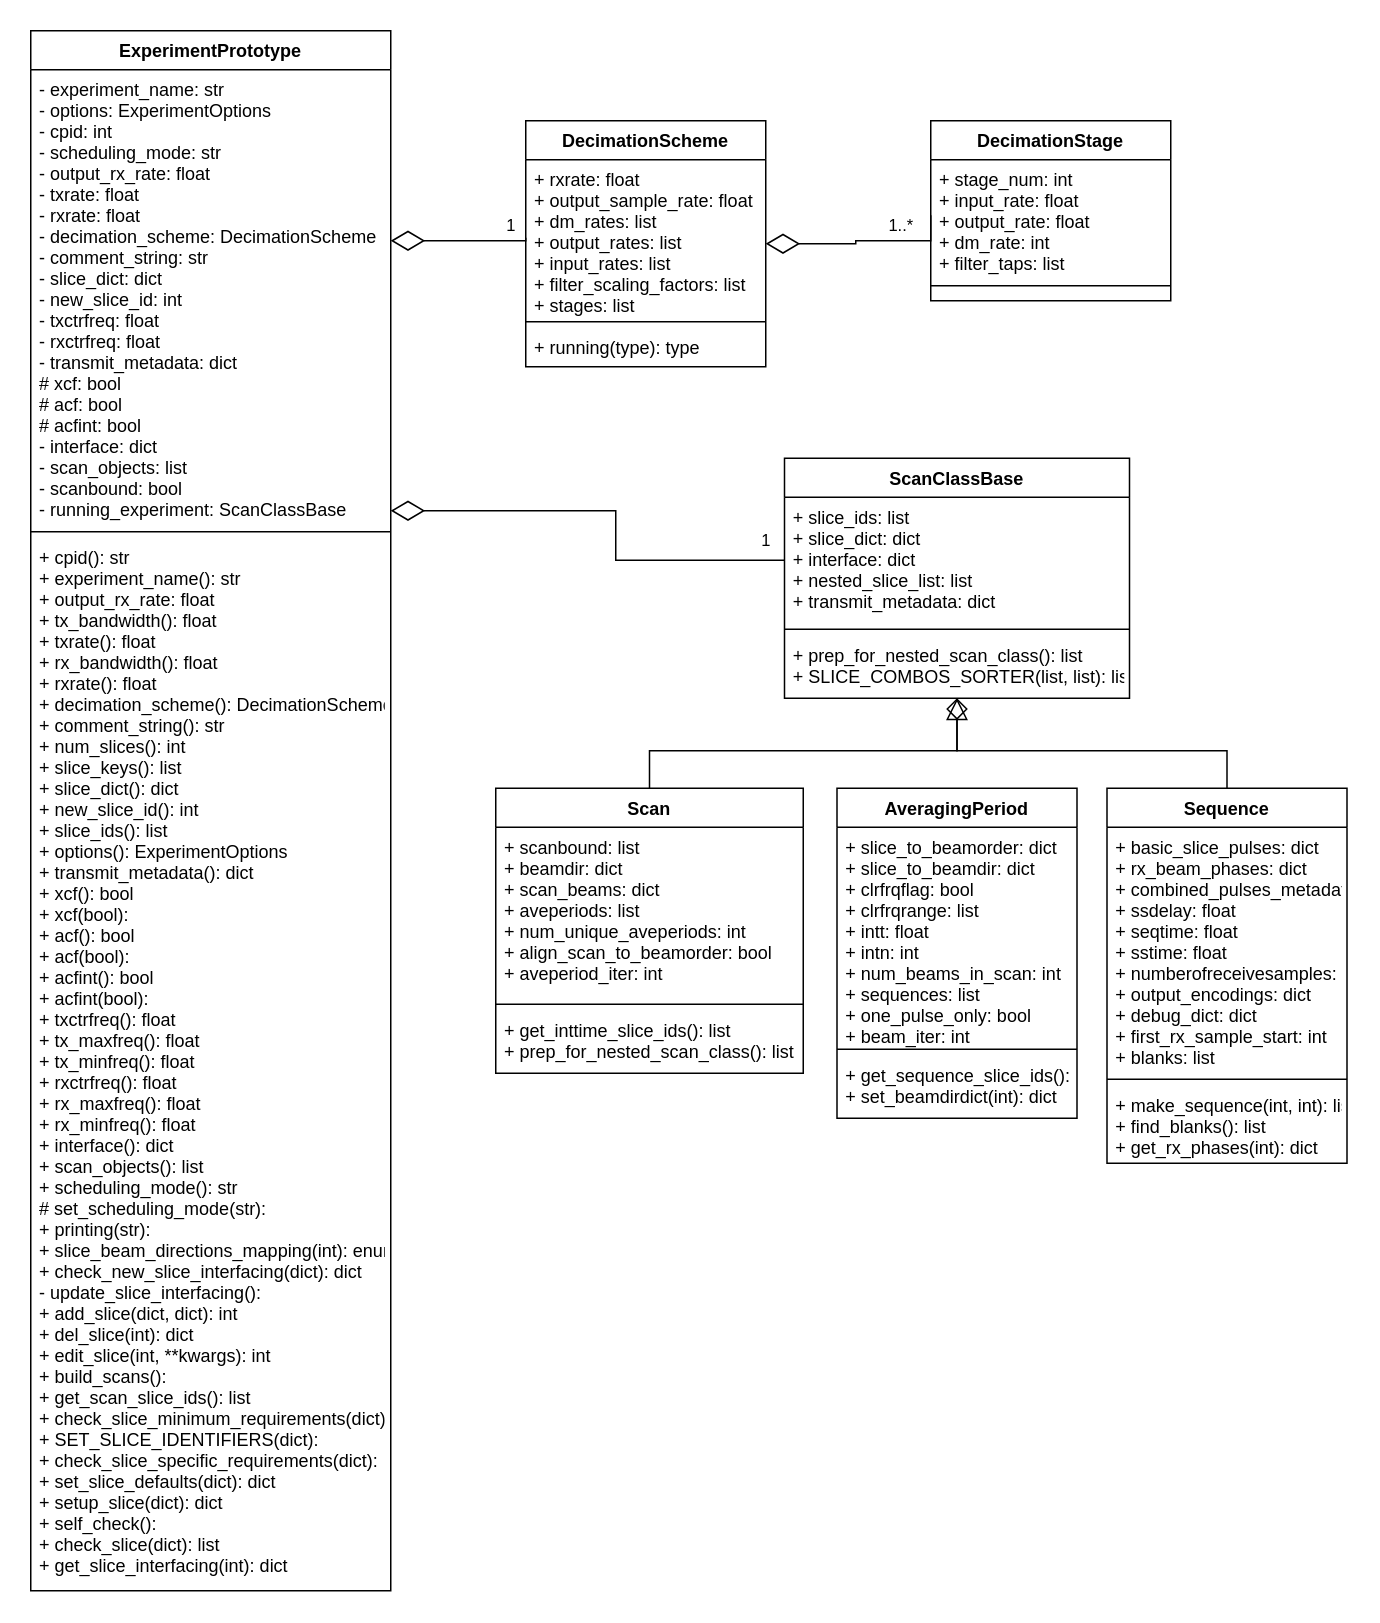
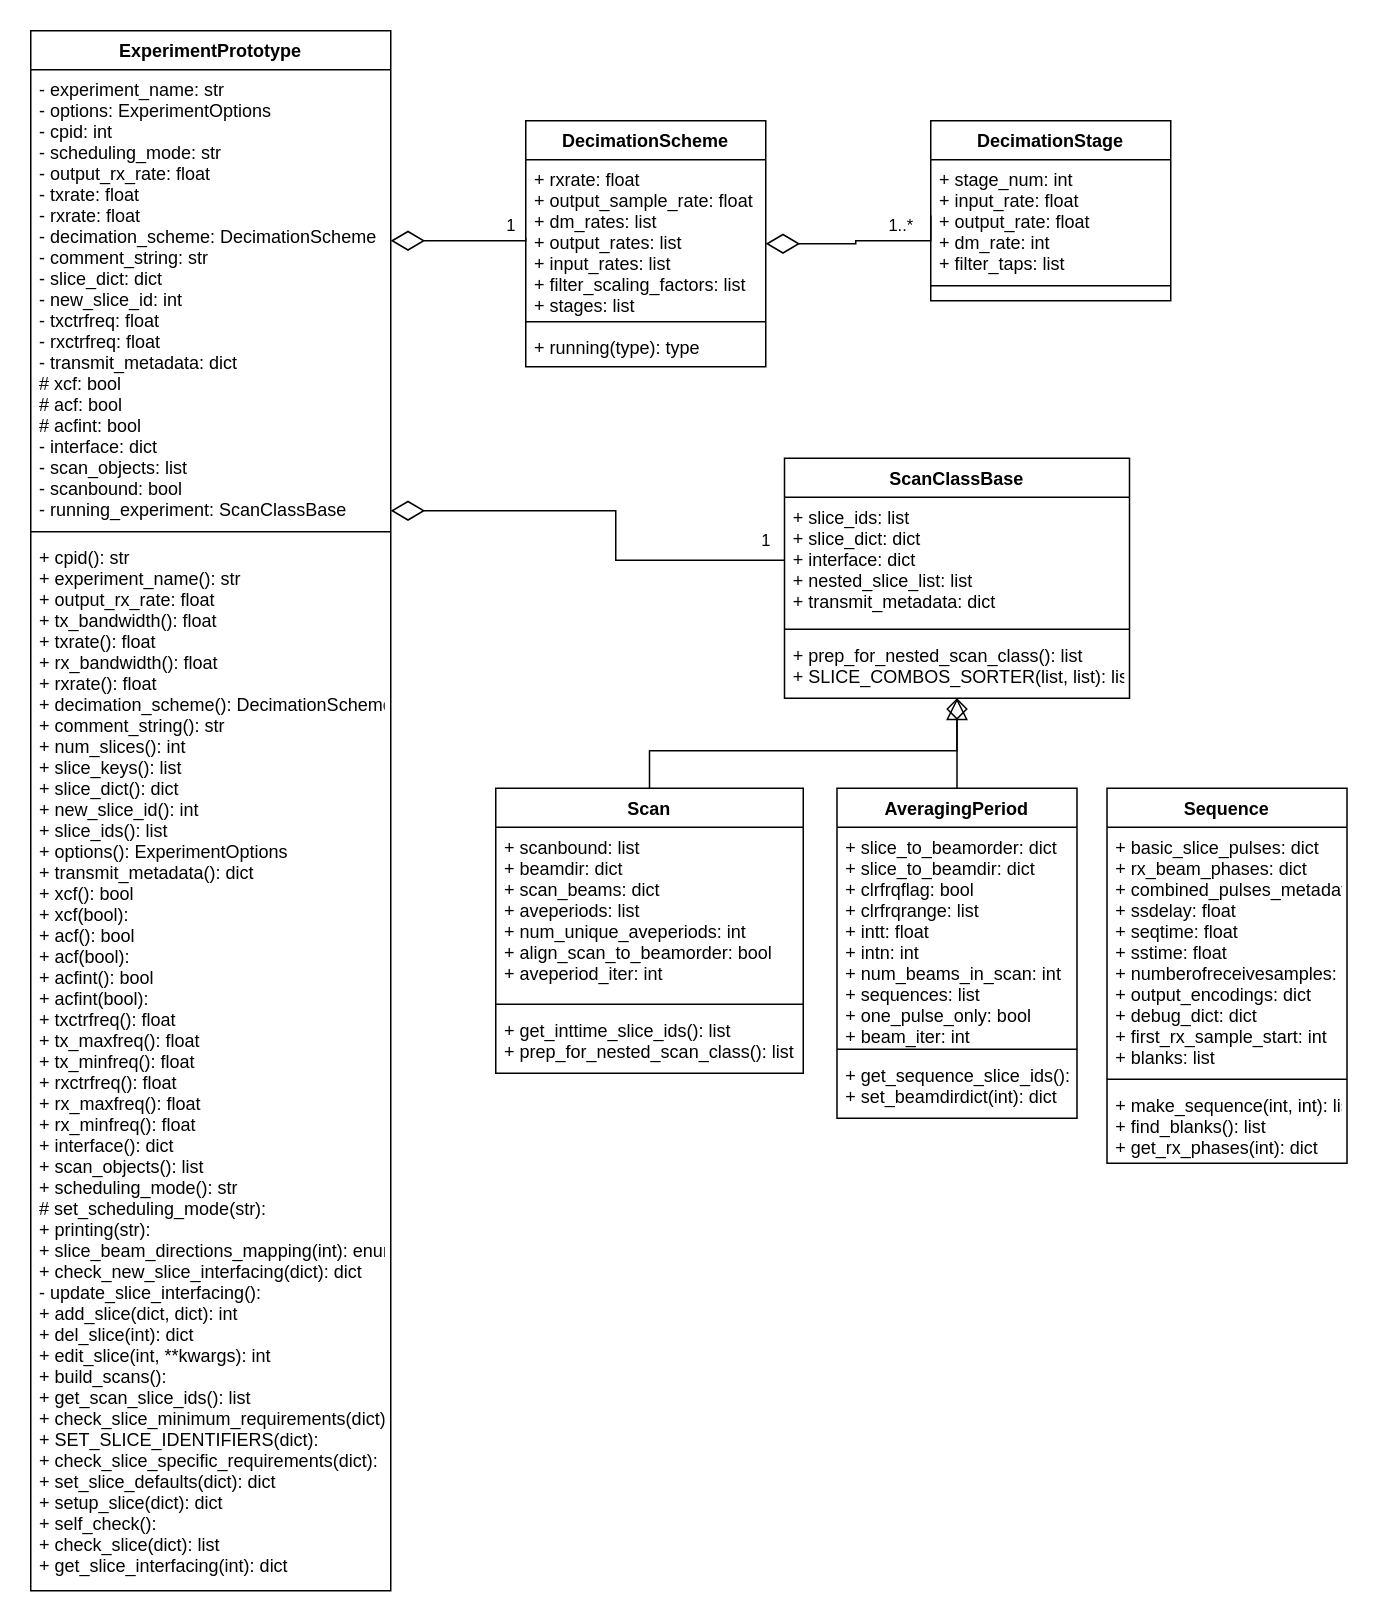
(1112, 751) -> none
none -> (957, 771)
